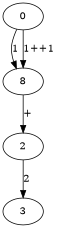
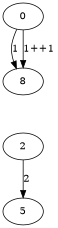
(23, 110) -> none
(23, 211) -> (23, 211)
